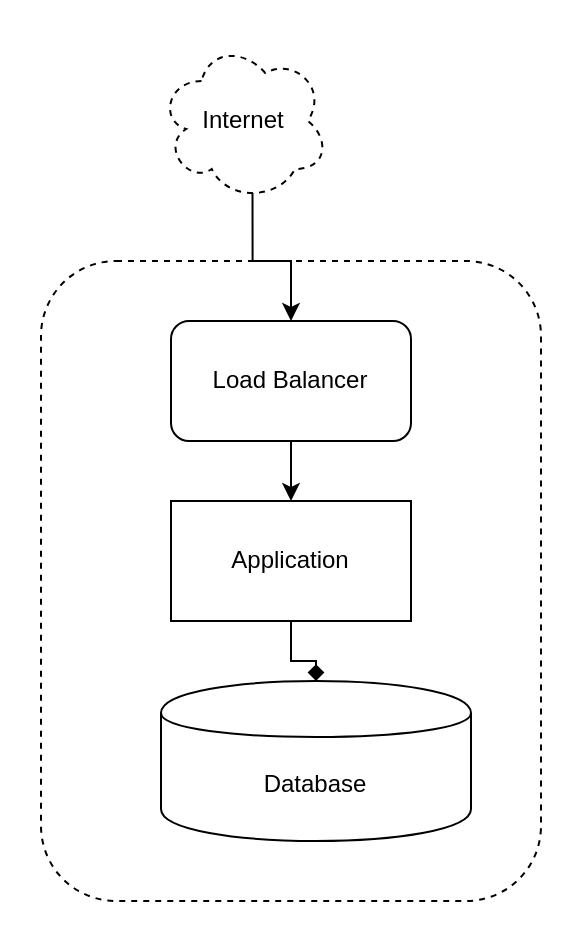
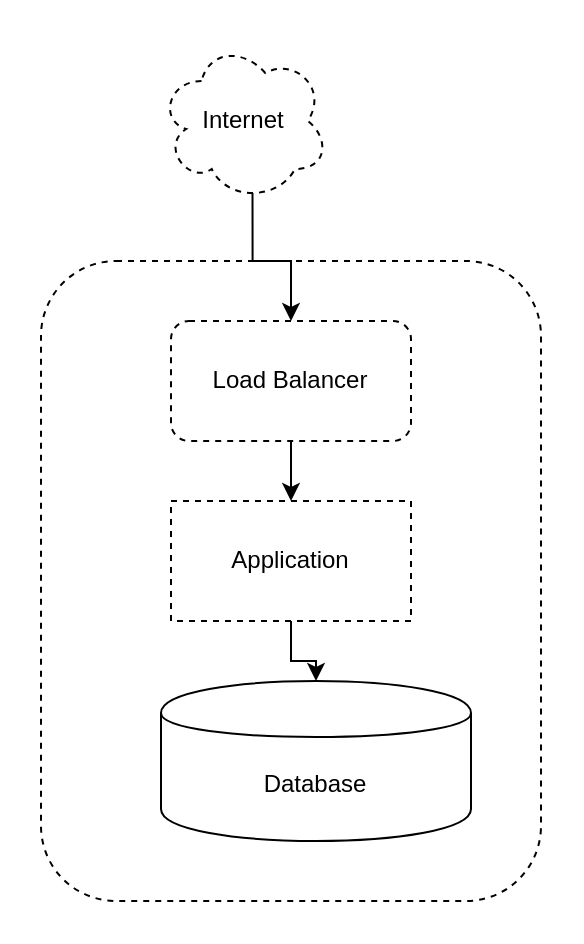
(291, 381) -> (291, 381)
(291, 561) -> (291, 561)
(316, 664) -> (316, 666)
